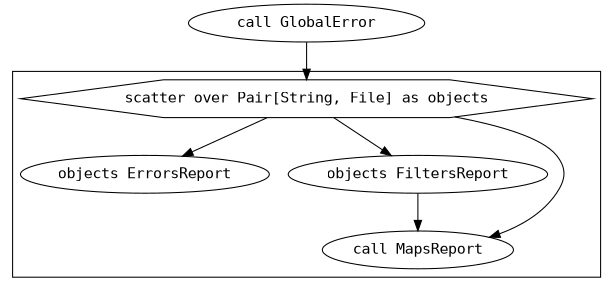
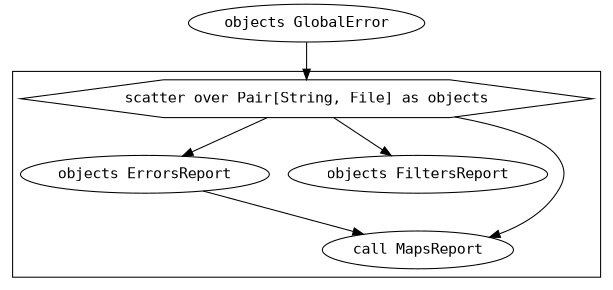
(307, 23) -> (307, 23)
(418, 207) -> (278, 211)
